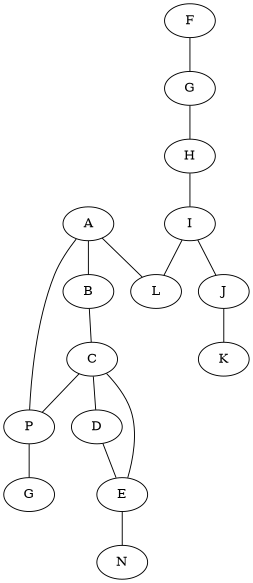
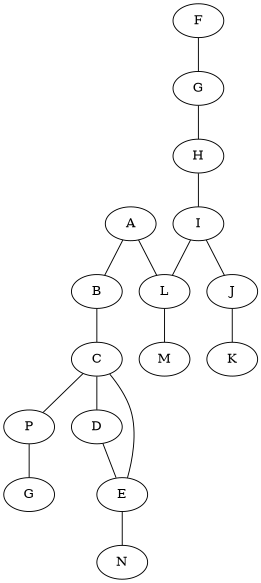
(41, 321) -> none
none -> (165, 359)
